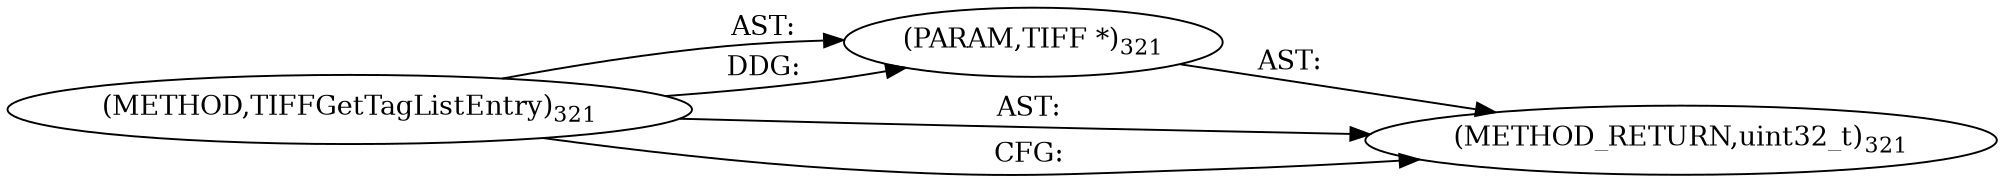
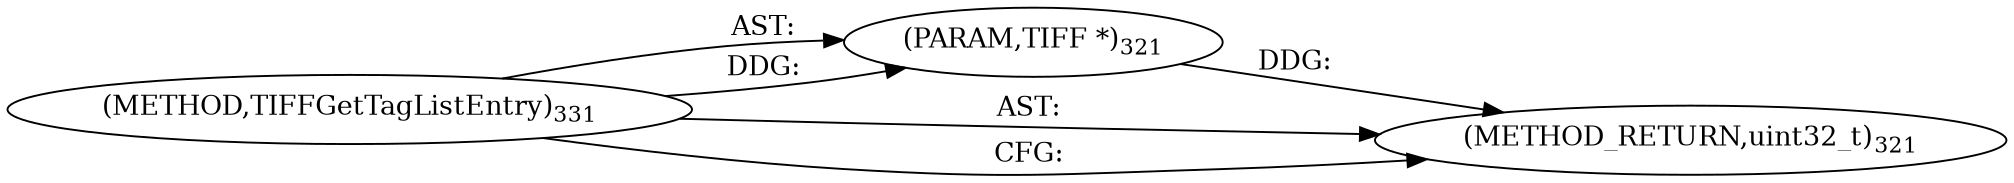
(1294, 62) -> (1299, 62)
(575, 107) -> (575, 107)
